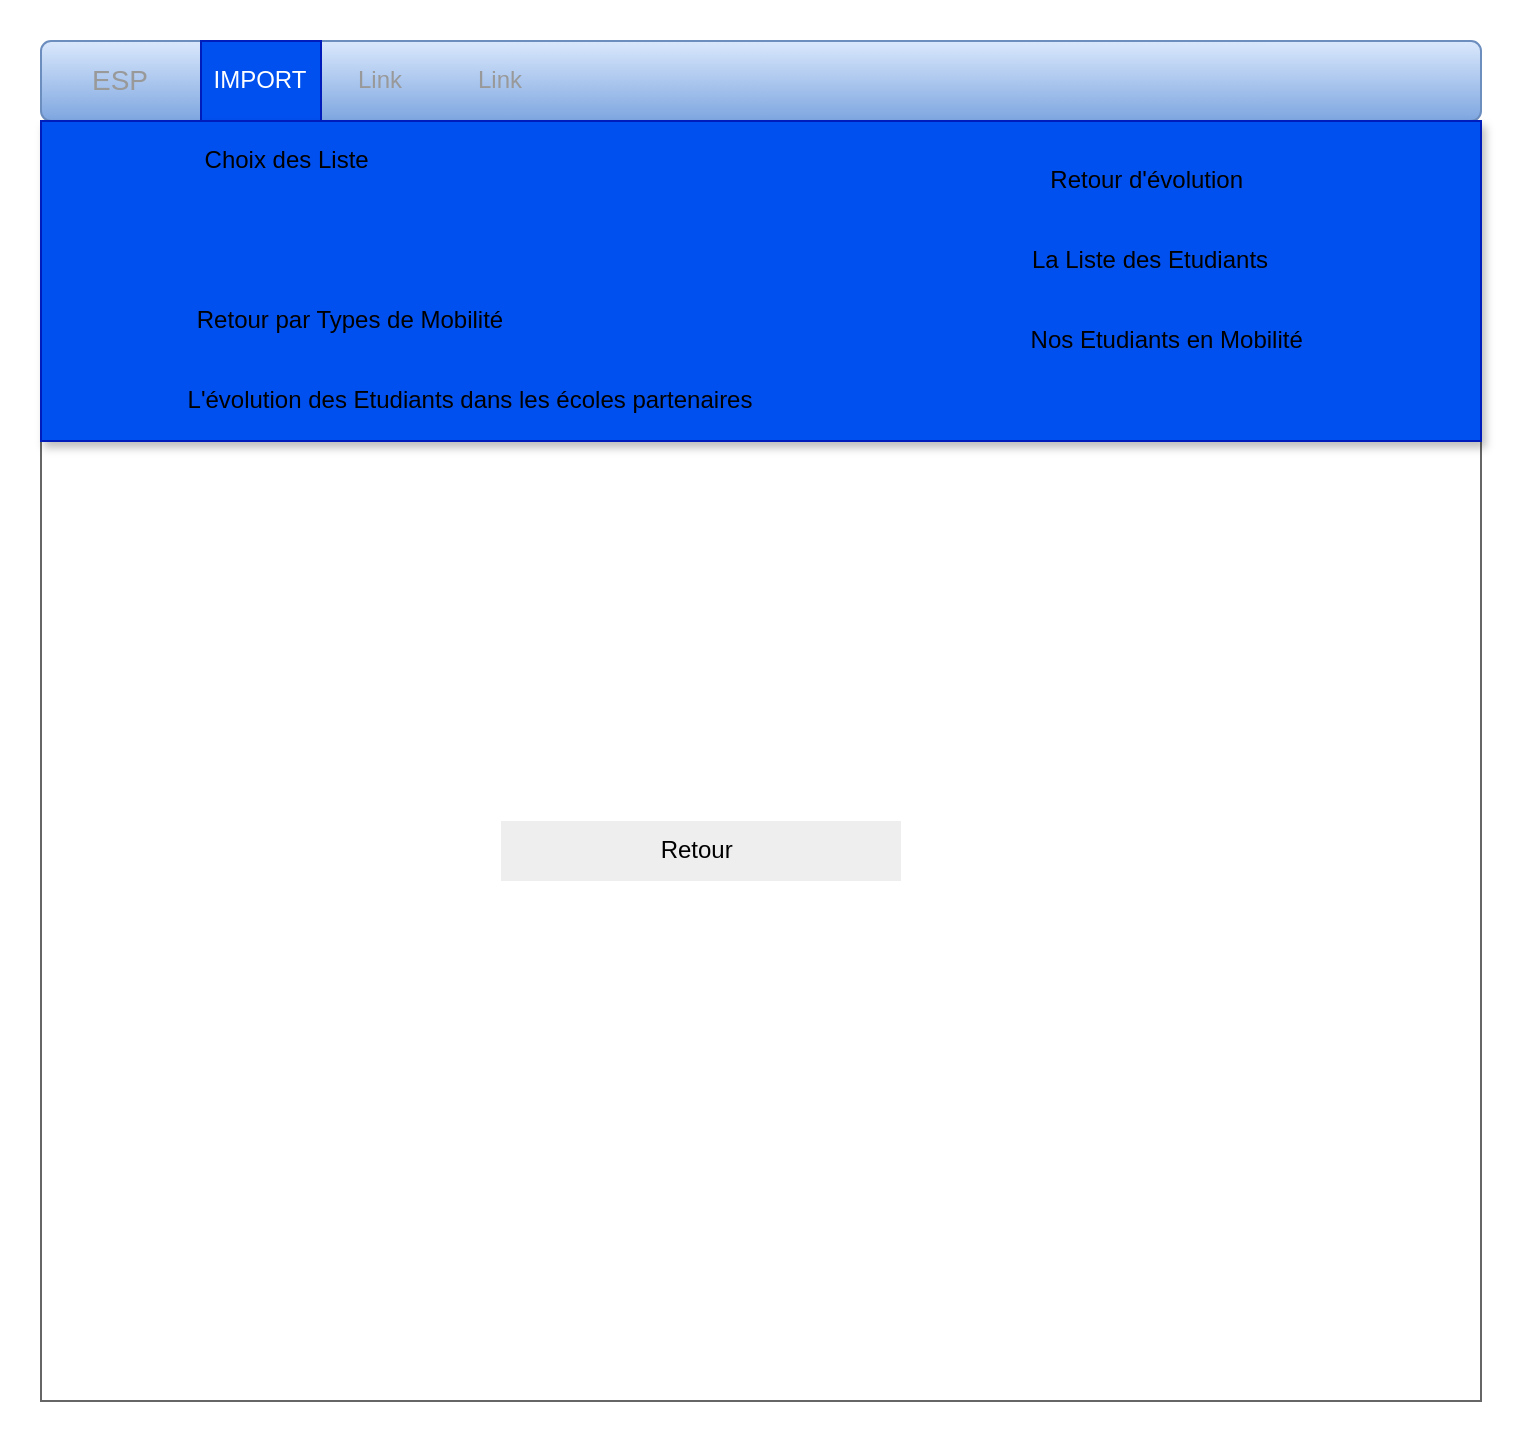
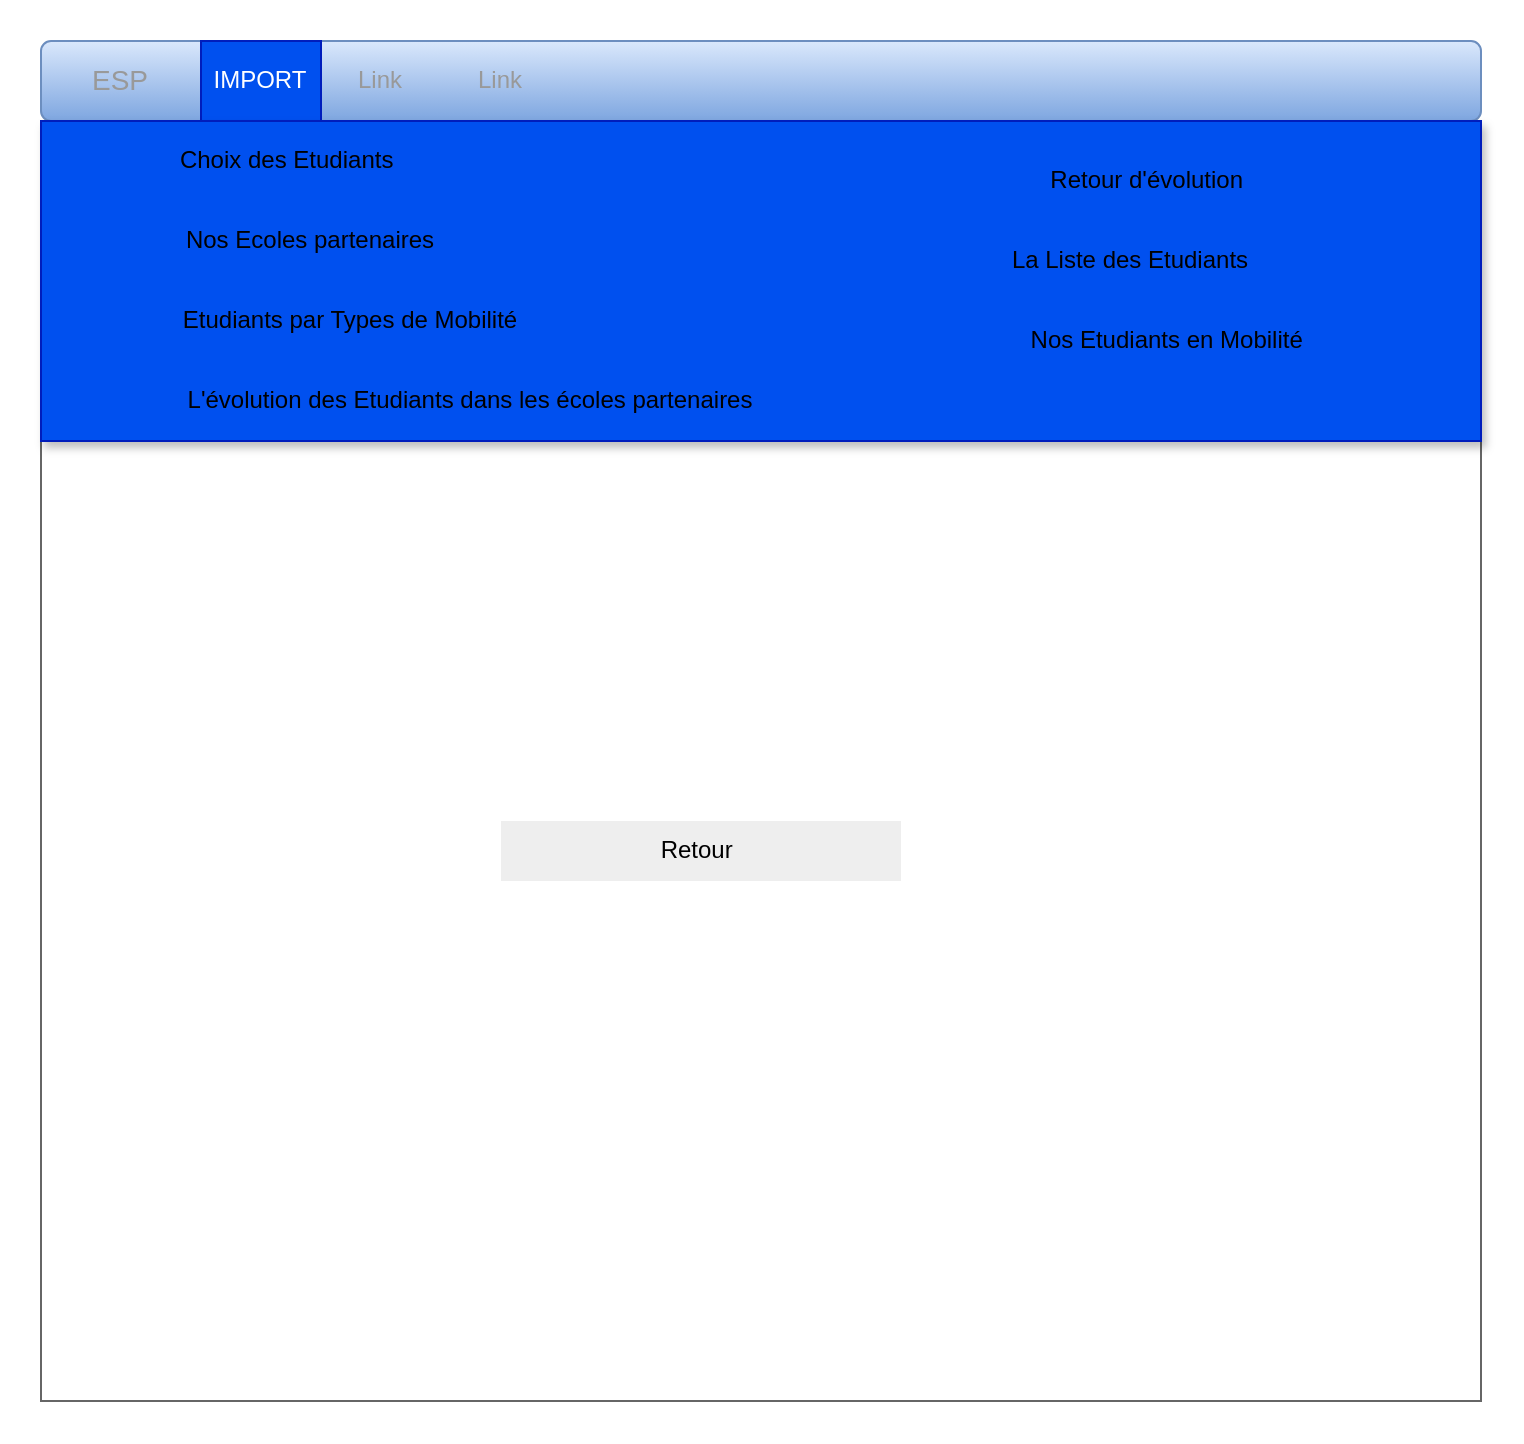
(291, 161) -> (291, 161)
none -> (311, 241)
(1151, 261) -> (1131, 261)
(351, 321) -> (351, 321)
